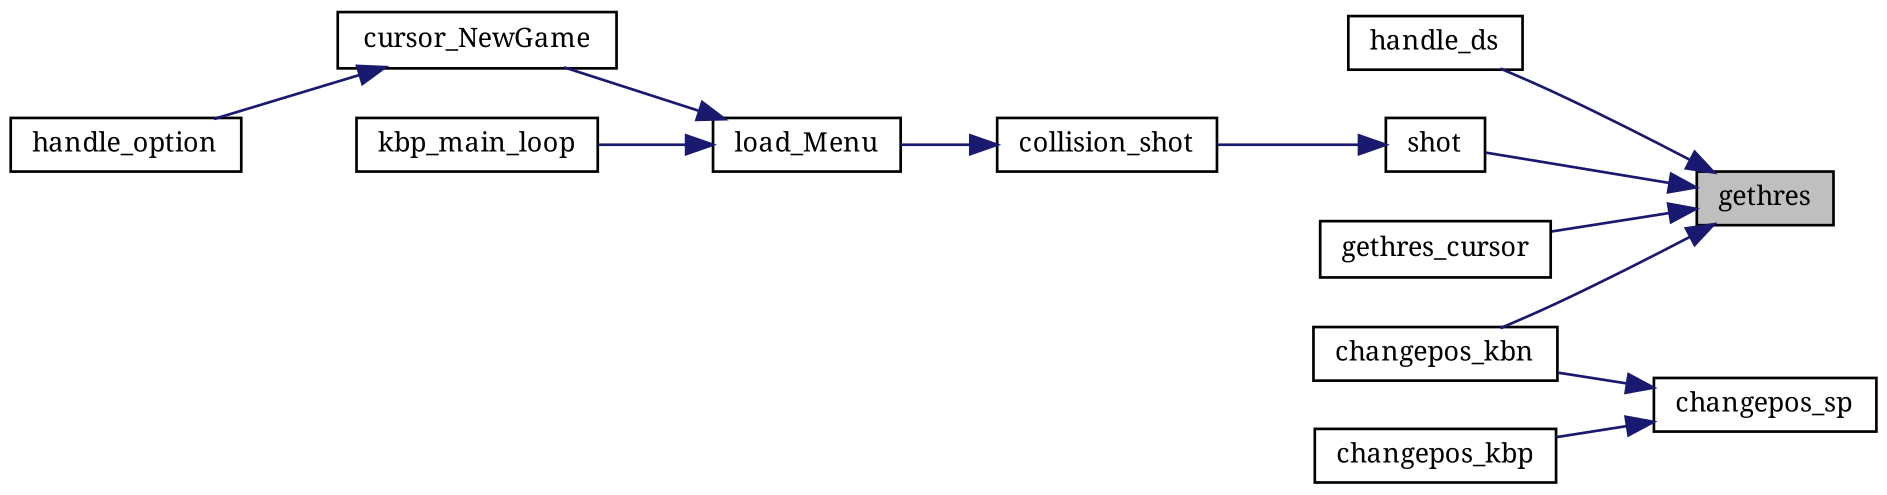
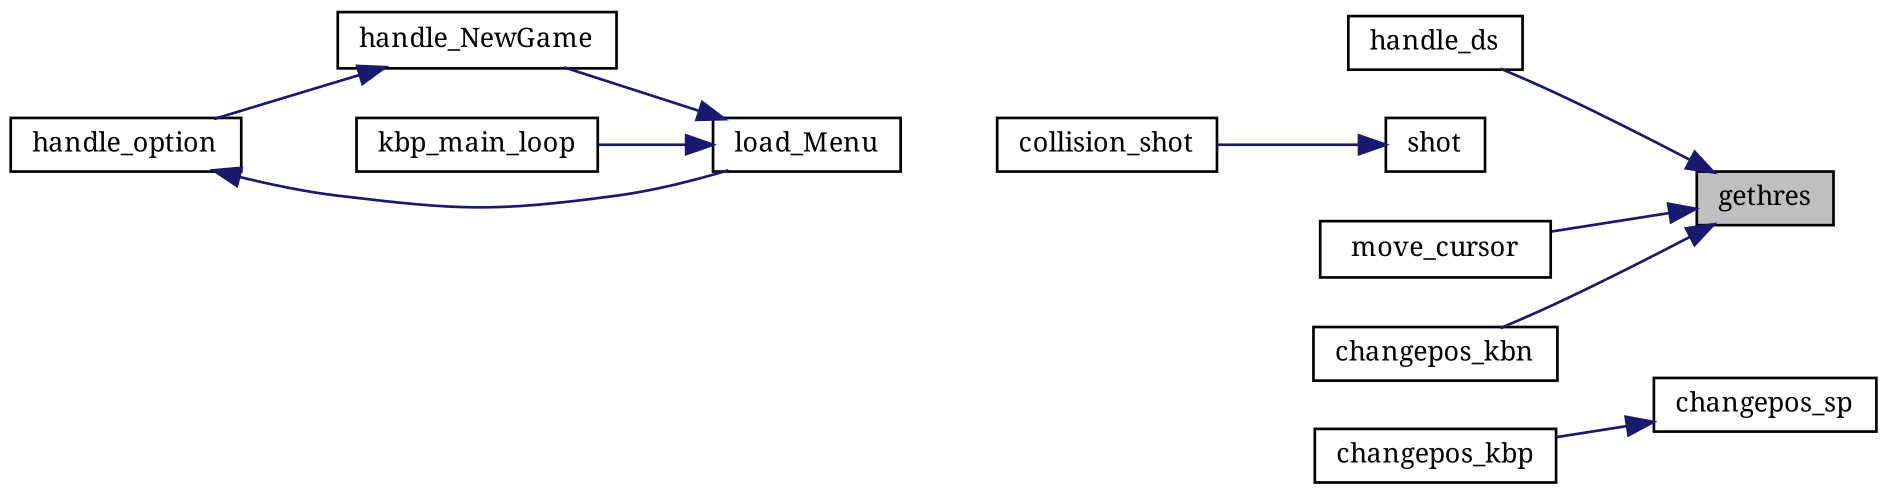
(477, 40) -> (477, 40)
(935, 145) -> (485, 207)
(1577, 168) -> none
(1435, 249) -> (1435, 249)
(1592, 378) -> none
